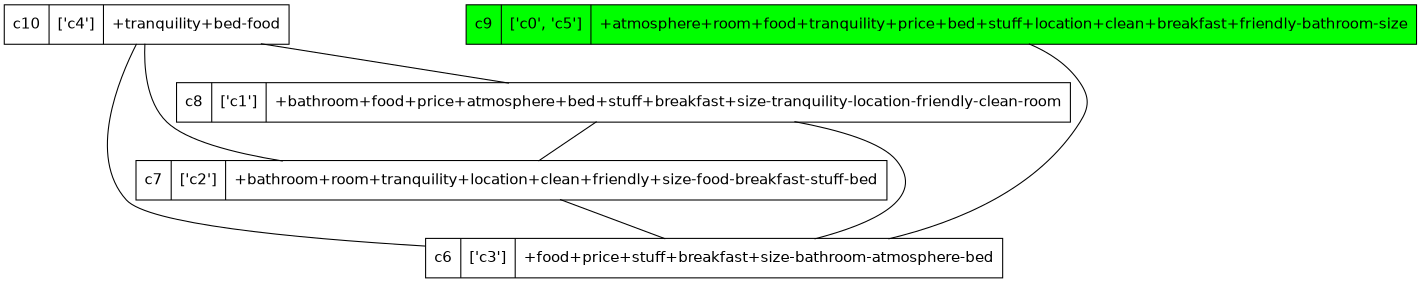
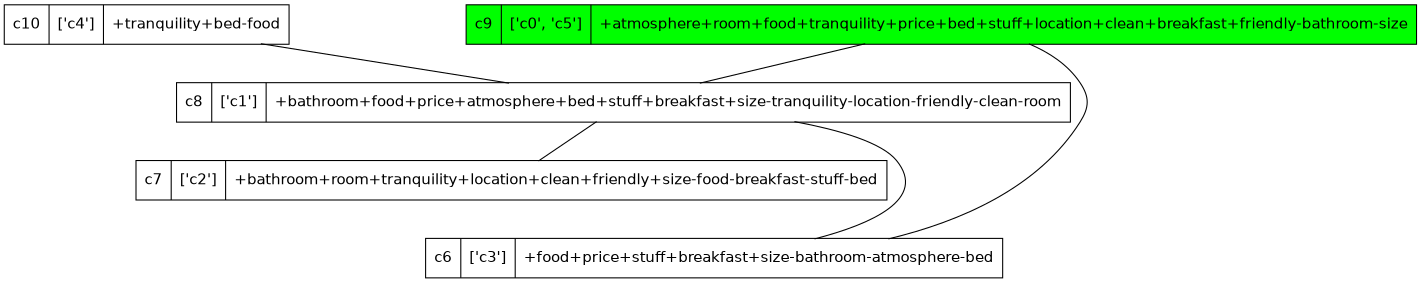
none -> (783, 63)
(183, 133) -> none
(613, 219) -> none
(192, 222) -> none
